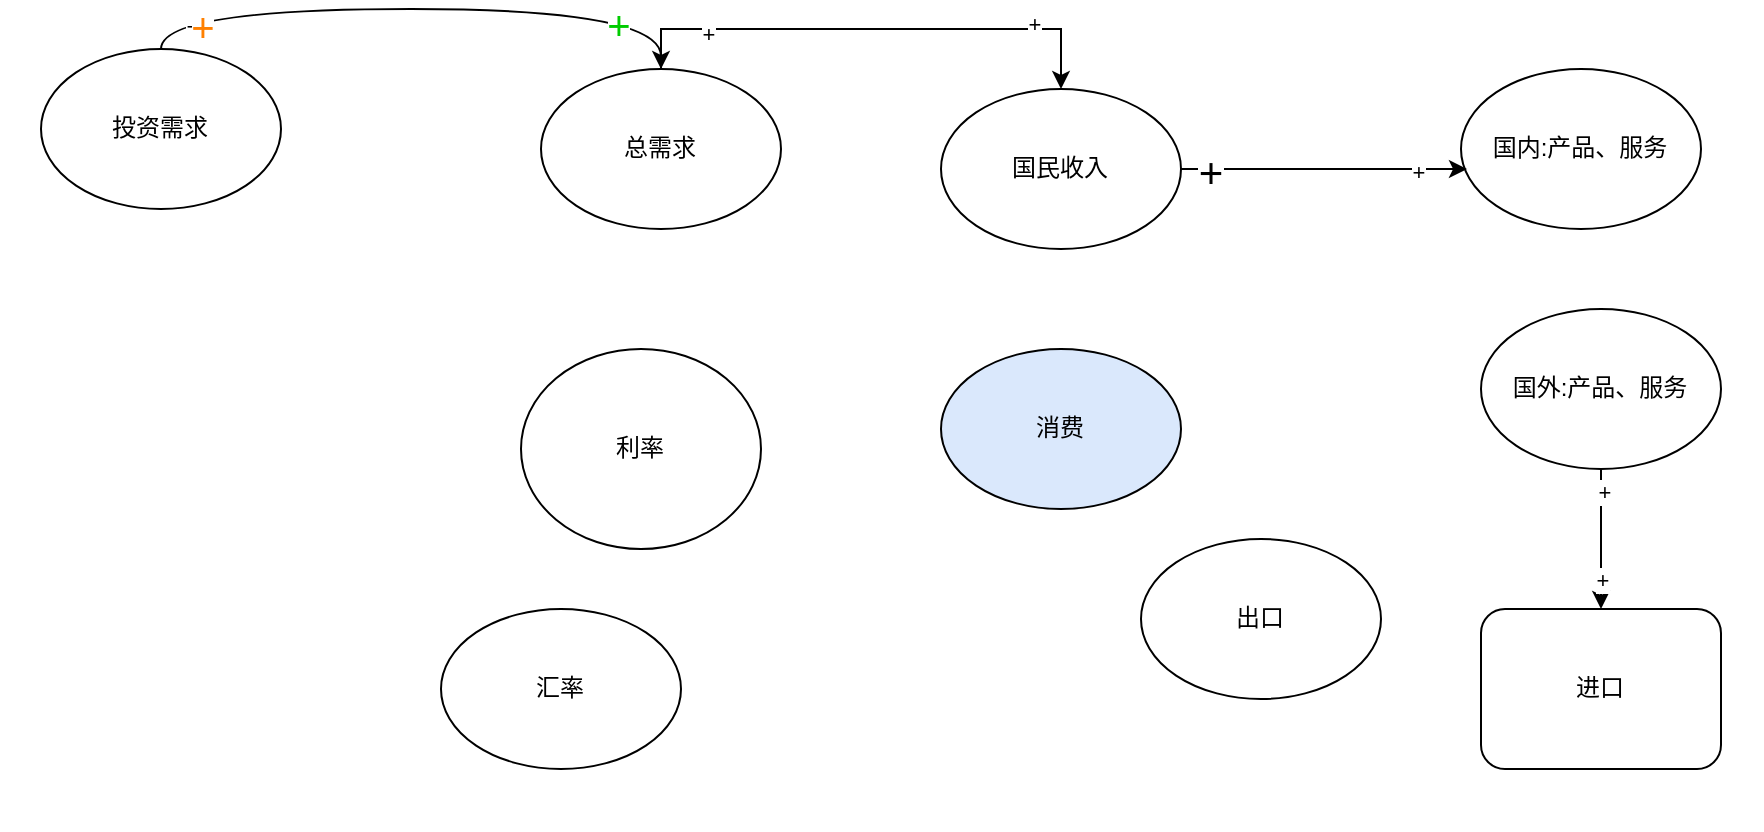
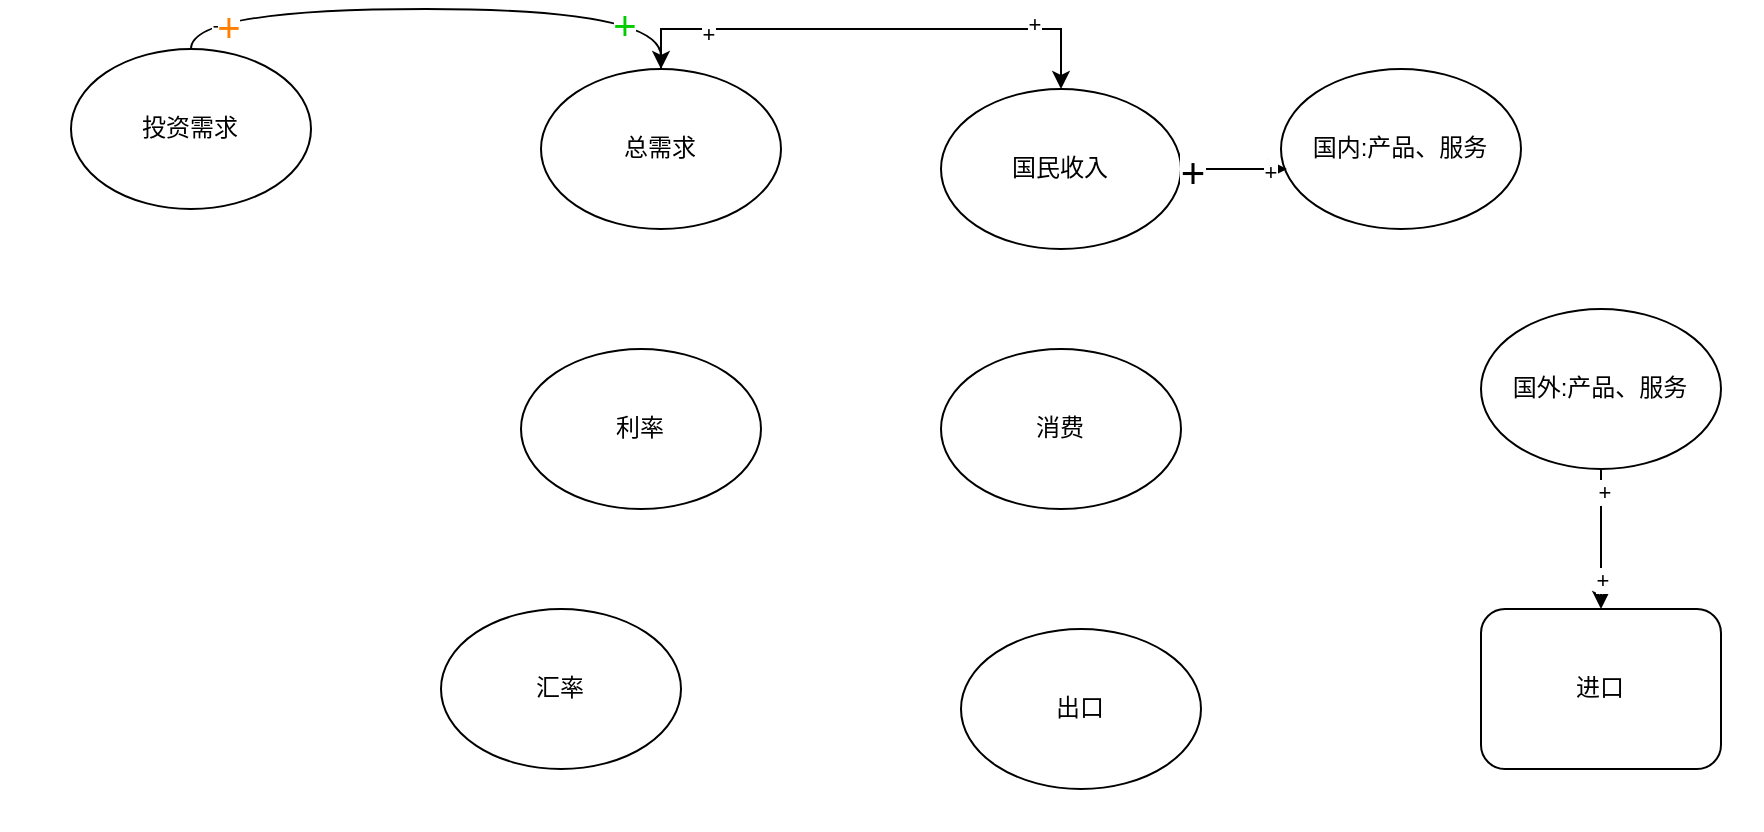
(161, 129) -> (191, 129)
(1581, 149) -> (1401, 149)
(1061, 429) -> (1061, 429)
(641, 449) -> (641, 429)
(1261, 619) -> (1081, 709)
